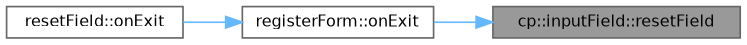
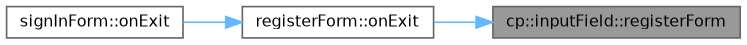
(95, 22) -> (95, 22)
(617, 22) -> (617, 22)
